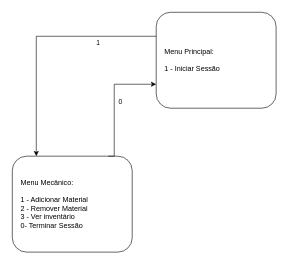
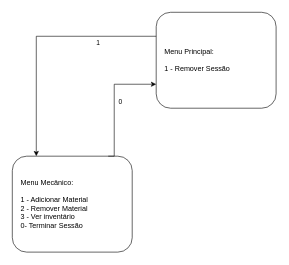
(196, 60) -> (198, 60)
